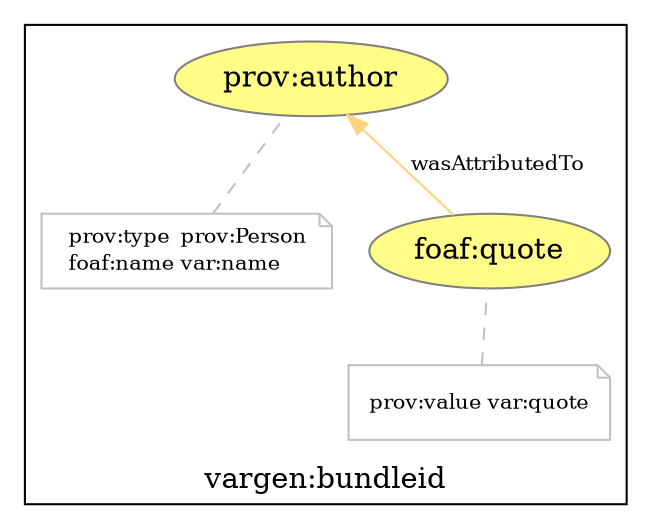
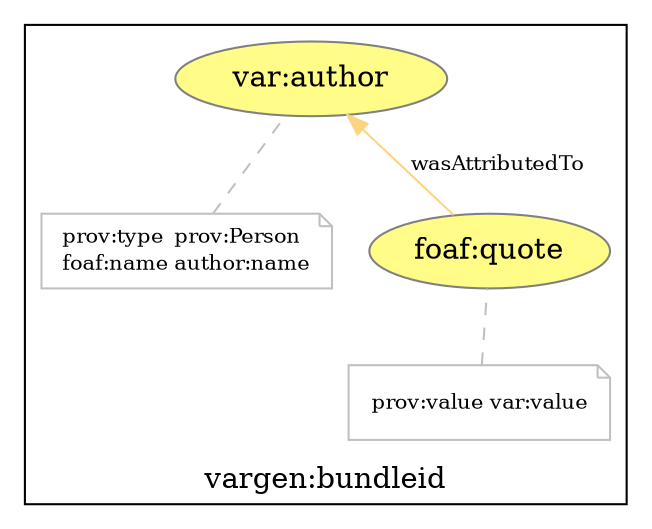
(311, 79) -> (311, 79)
(231, 264) -> (243, 264)
(538, 403) -> (540, 403)
